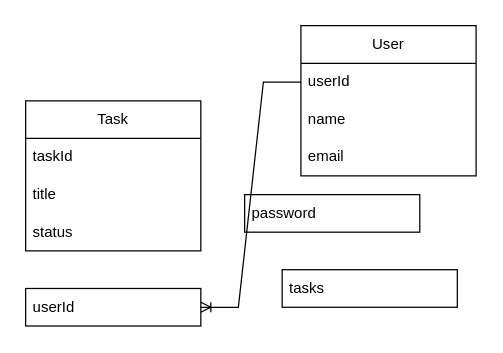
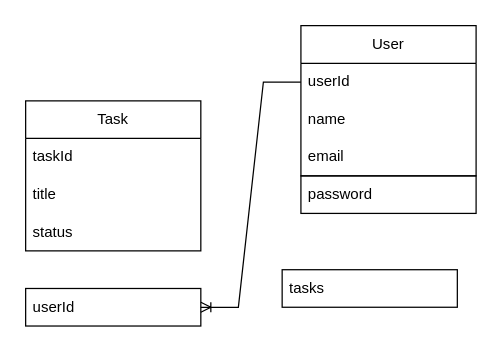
(332, 213) -> (388, 194)
